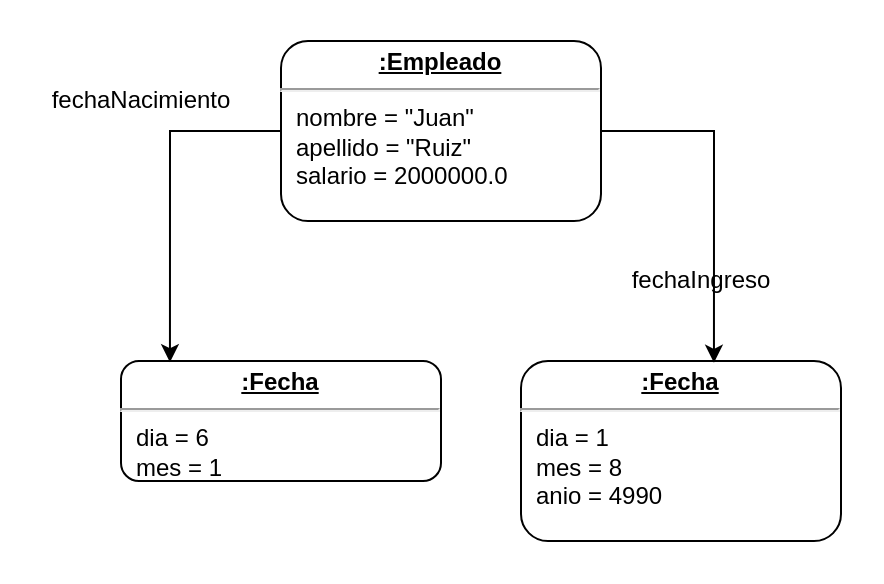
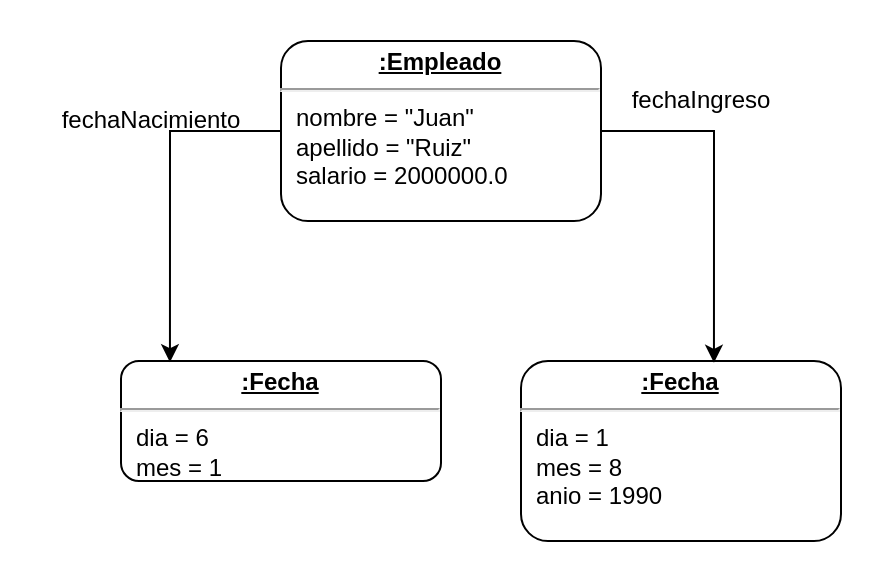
(141, 101) -> (151, 121)
(701, 281) -> (701, 101)
(586, 419) -> (586, 419)
